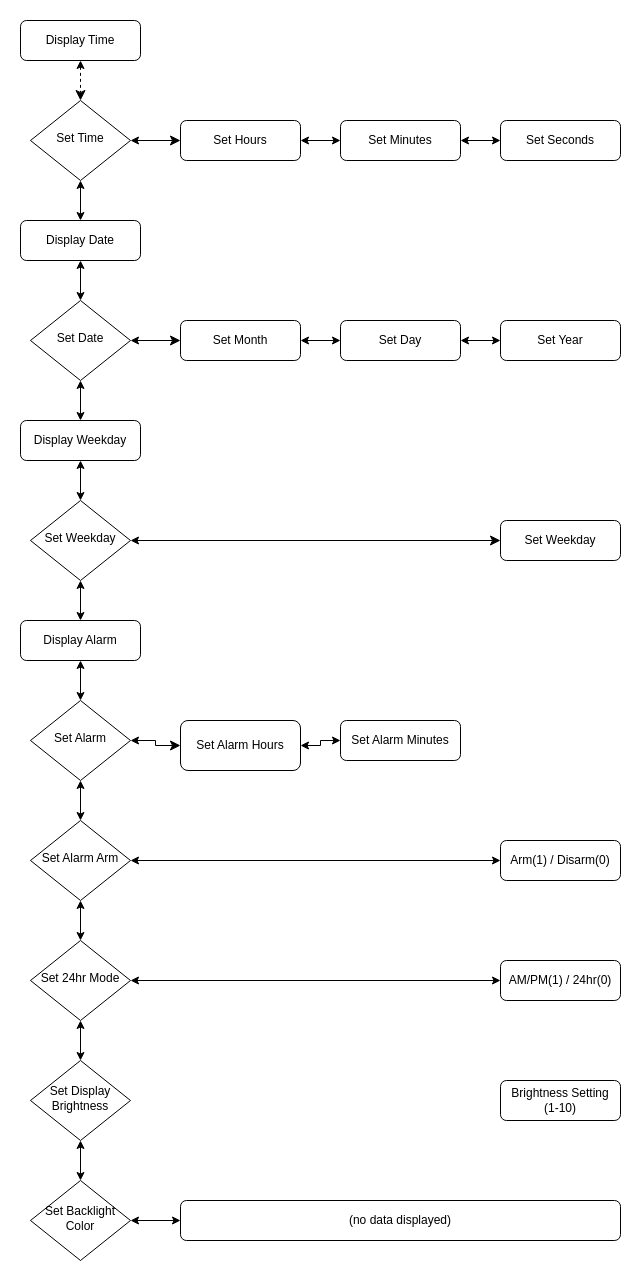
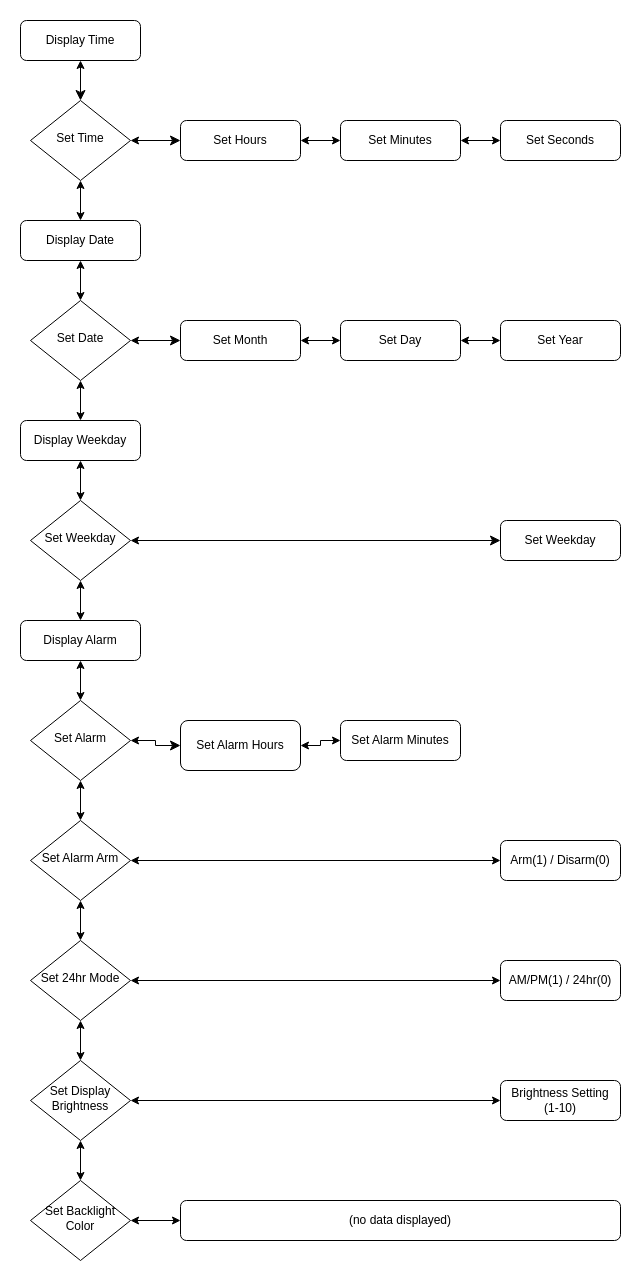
(81, 79) -> (81, 79)
none -> (316, 1101)
